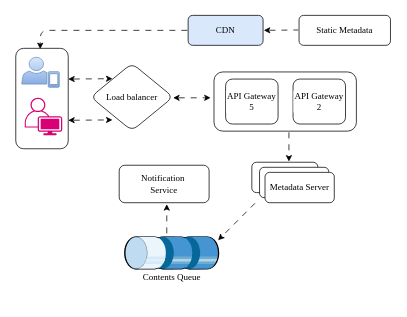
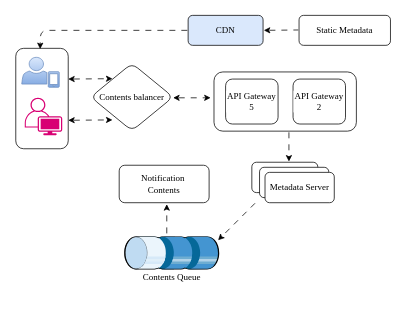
(132, 97) -> (132, 97)
(164, 184) -> (164, 184)
